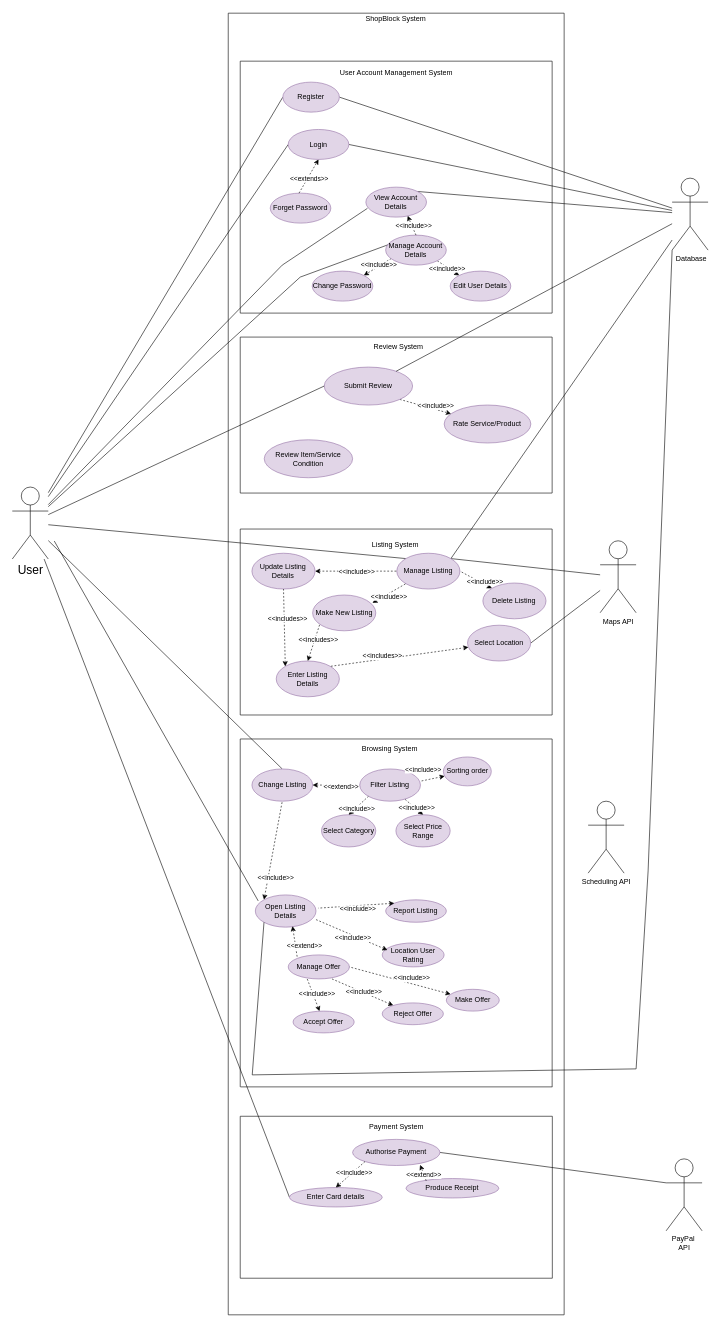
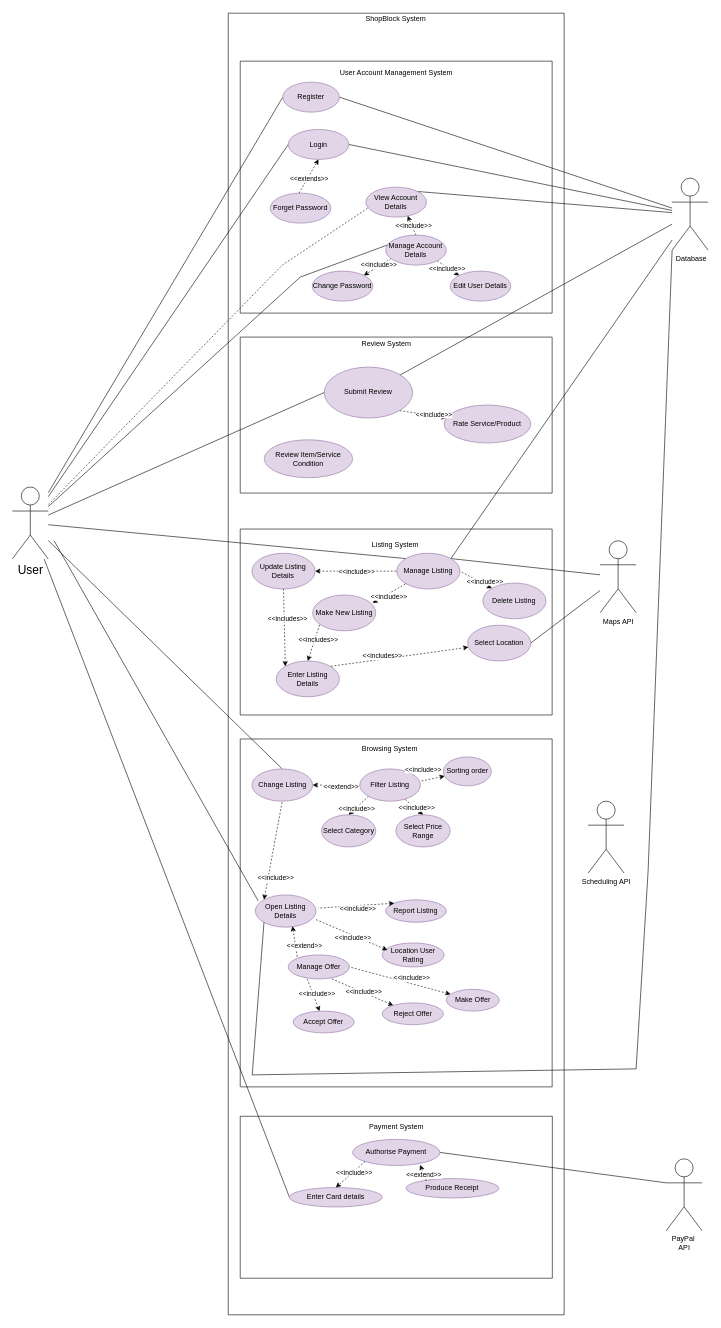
(203, 346) -> (203, 346)
(399, 347) -> (387, 344)
(369, 386) -> (369, 392)
